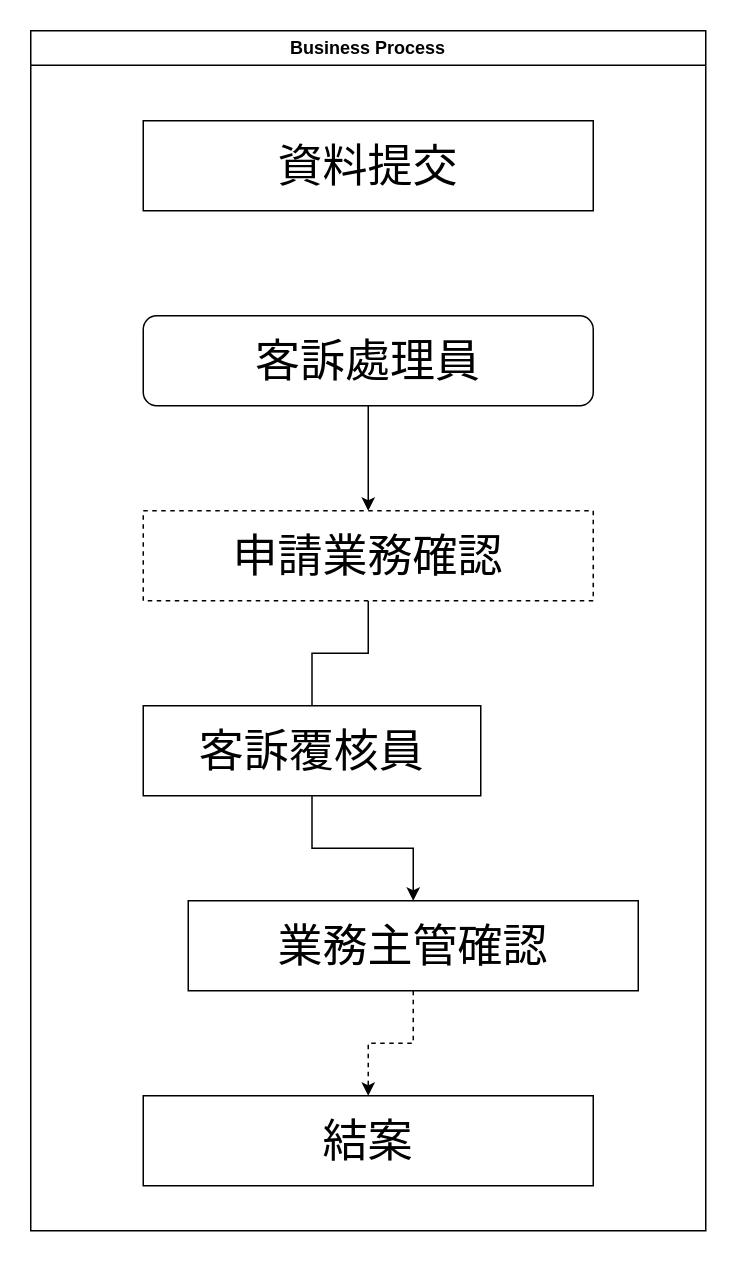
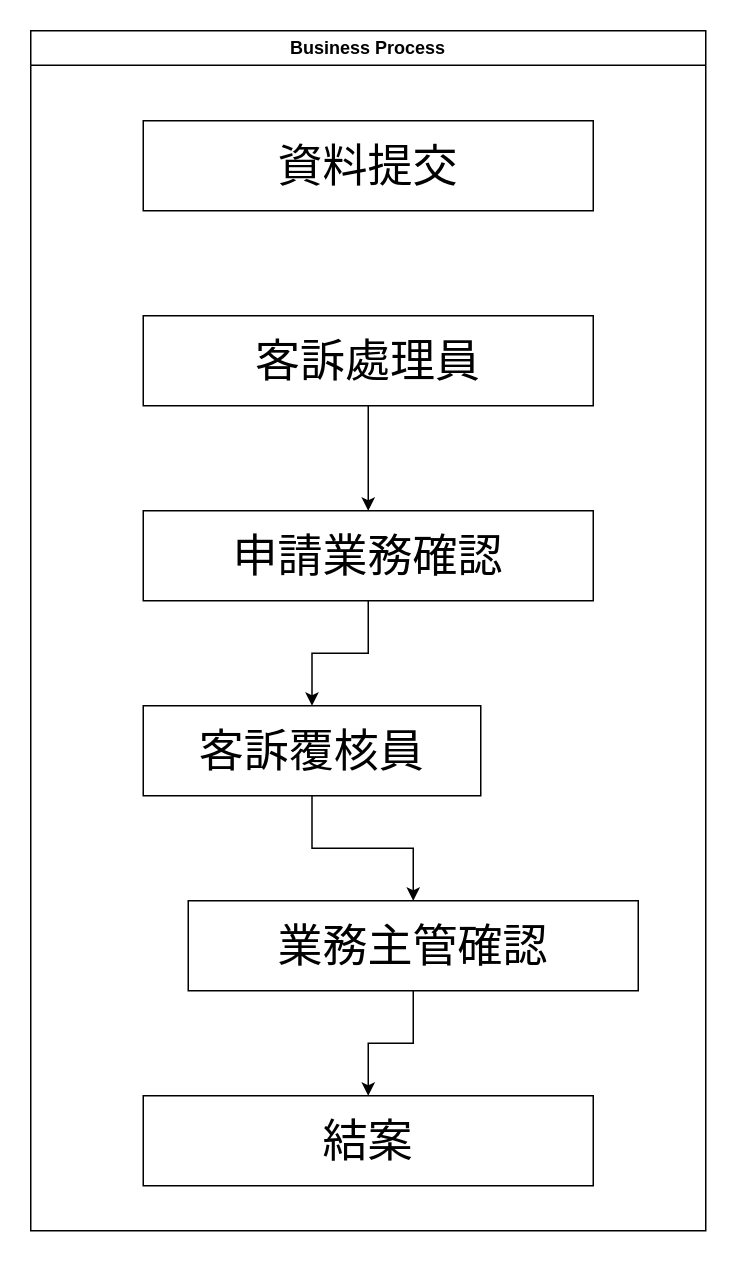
(368, 361) -> (368, 361)
(368, 556) -> (368, 556)
(312, 698) -> (312, 694)
(397, 1043) -> (397, 1043)
